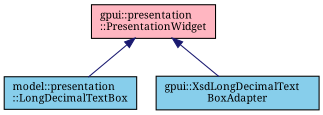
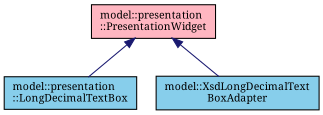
(154, 22) -> (154, 22)
(238, 93) -> (238, 93)
